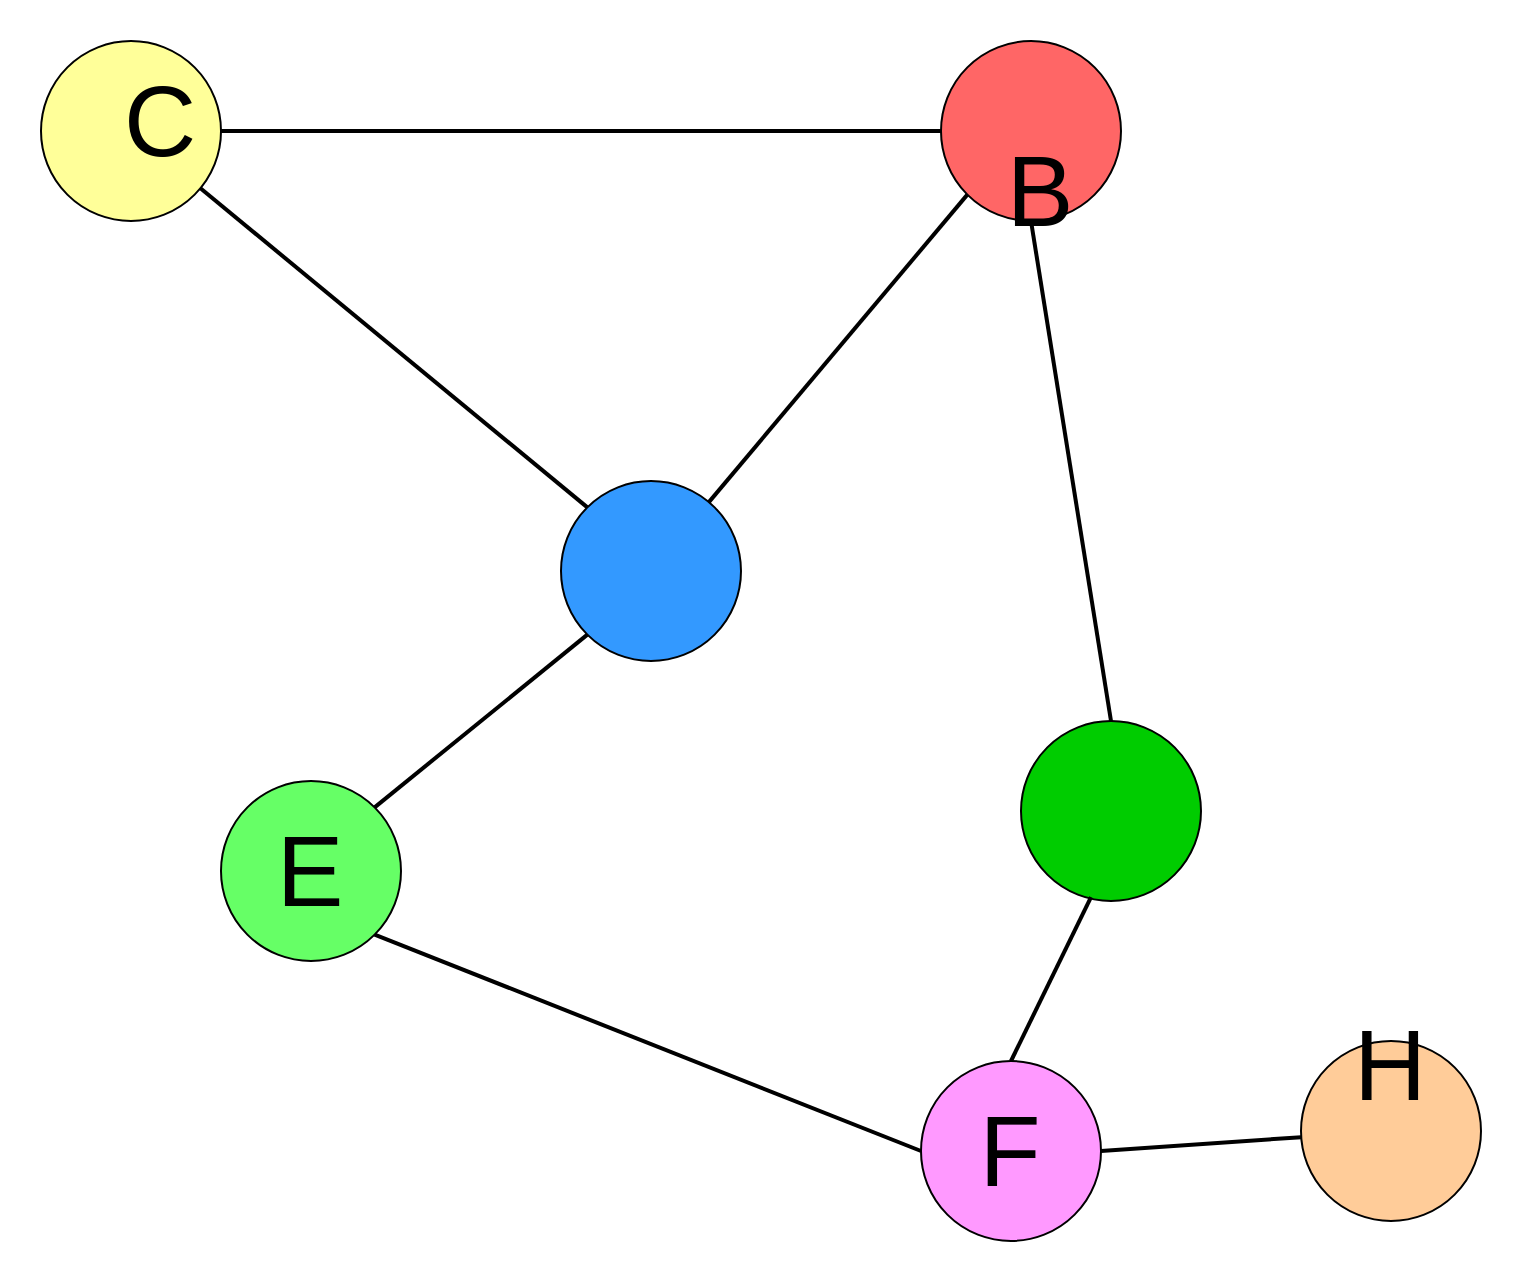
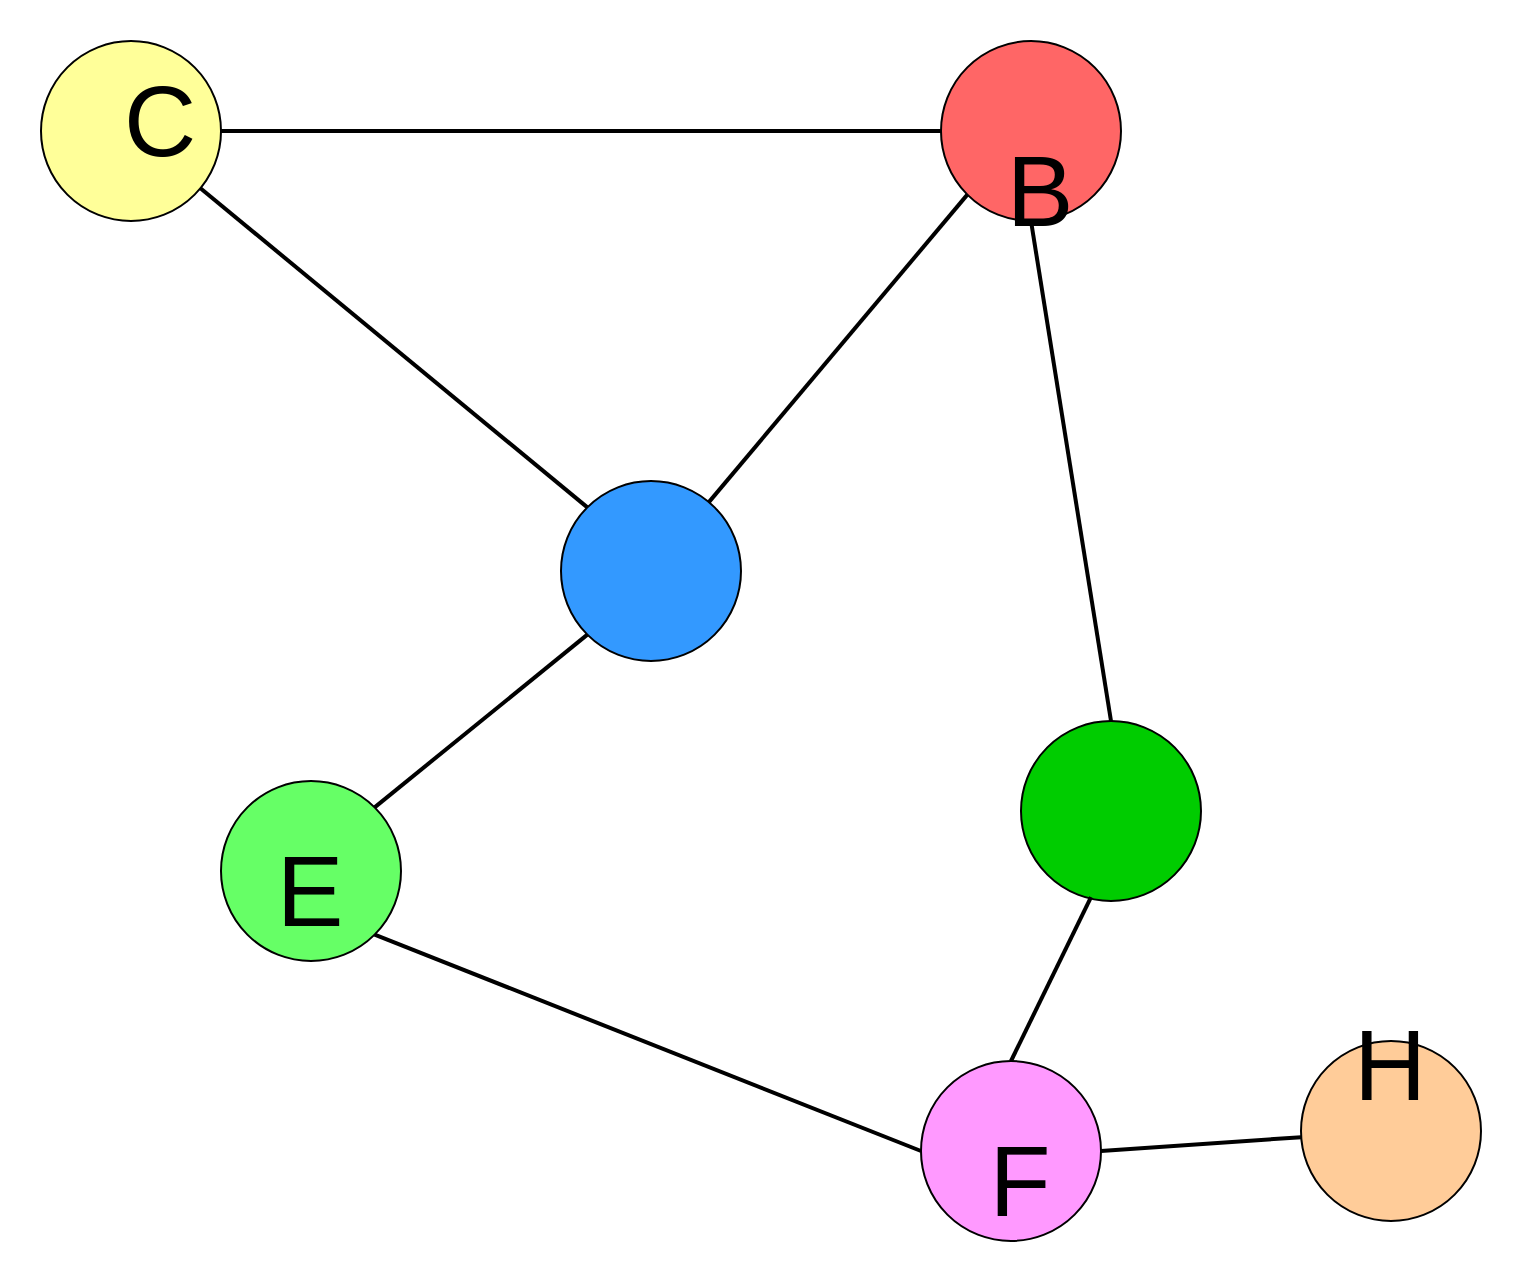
(311, 871) -> (311, 891)
(1011, 1151) -> (1021, 1181)
